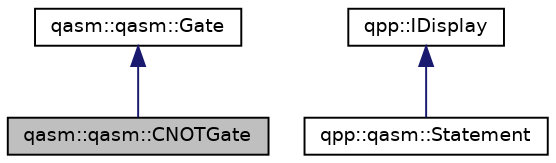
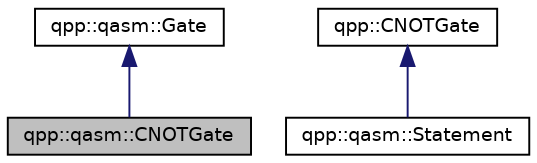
(138, 27) -> (129, 27)
(426, 27) -> (408, 27)
(138, 136) -> (129, 136)
